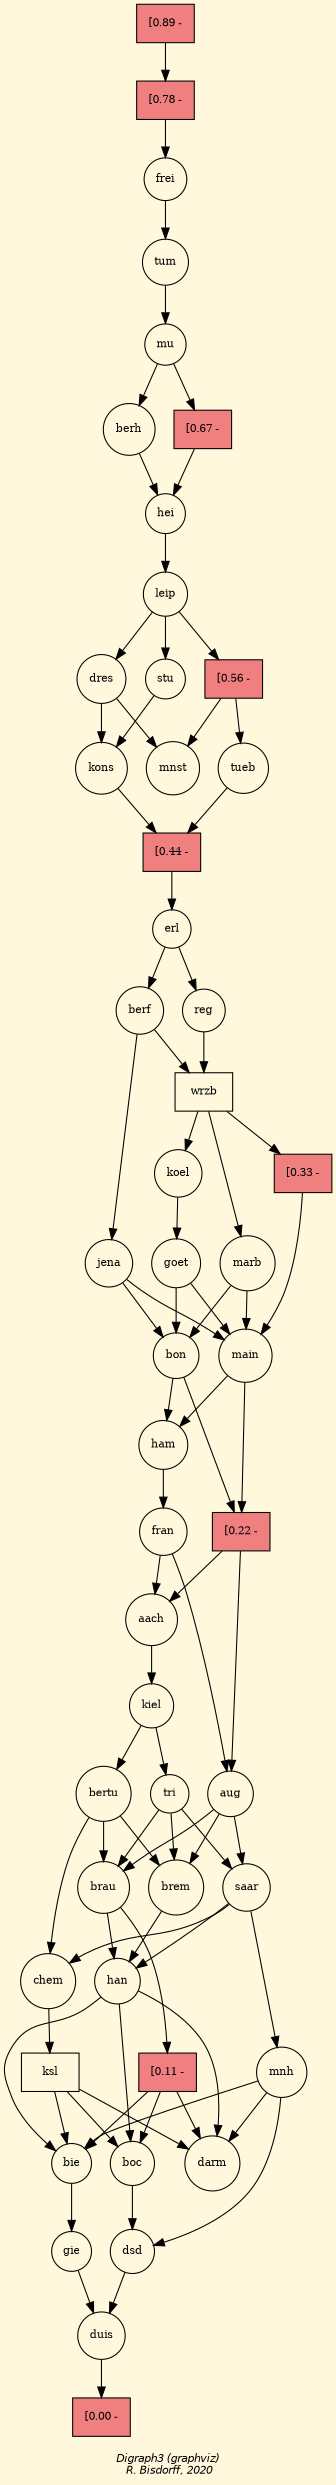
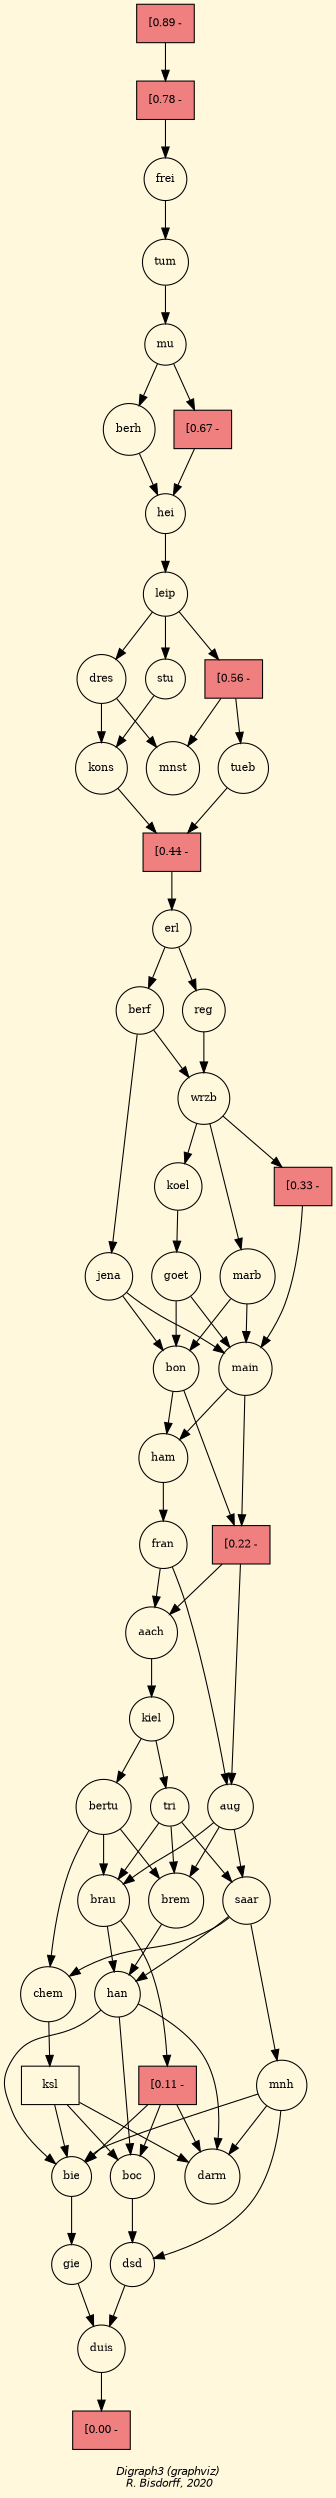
(204, 1092) -> (204, 1098)
